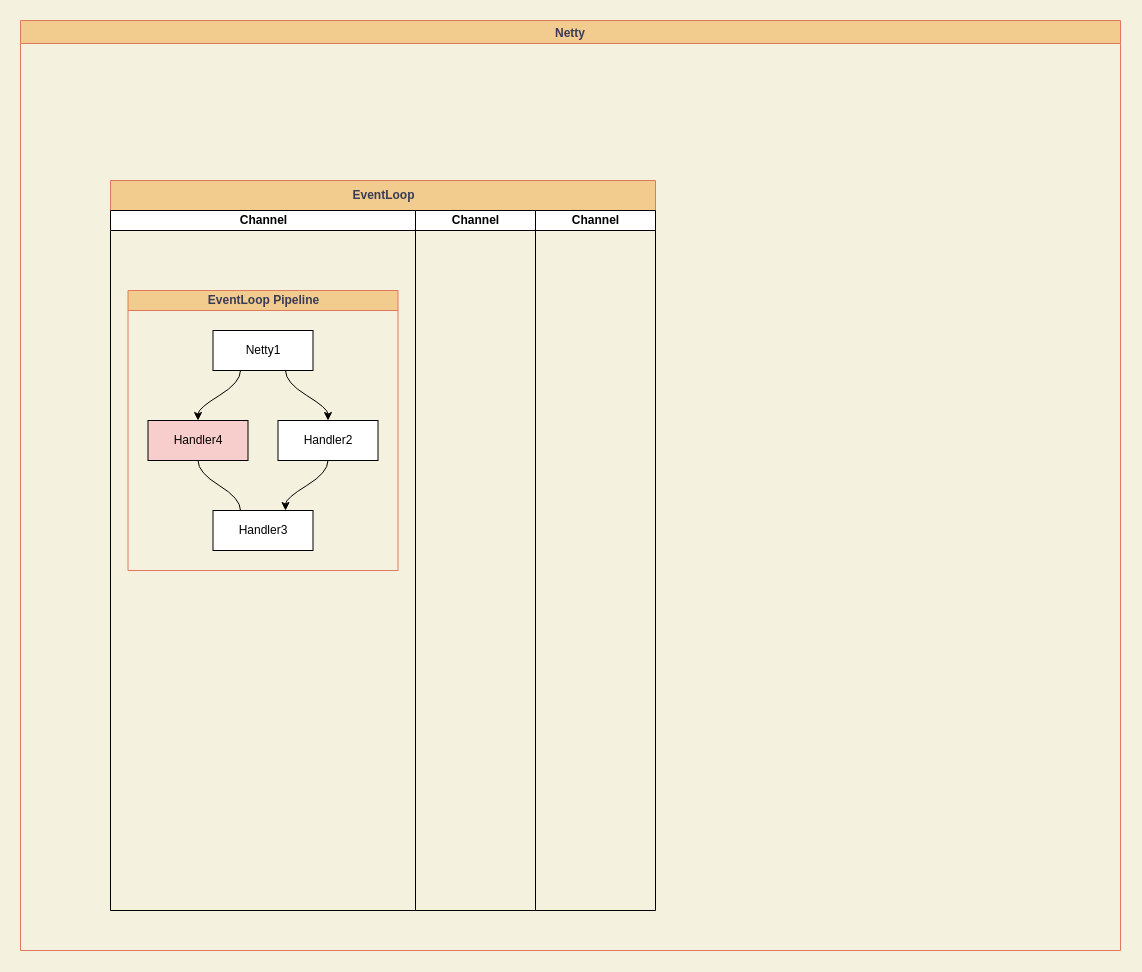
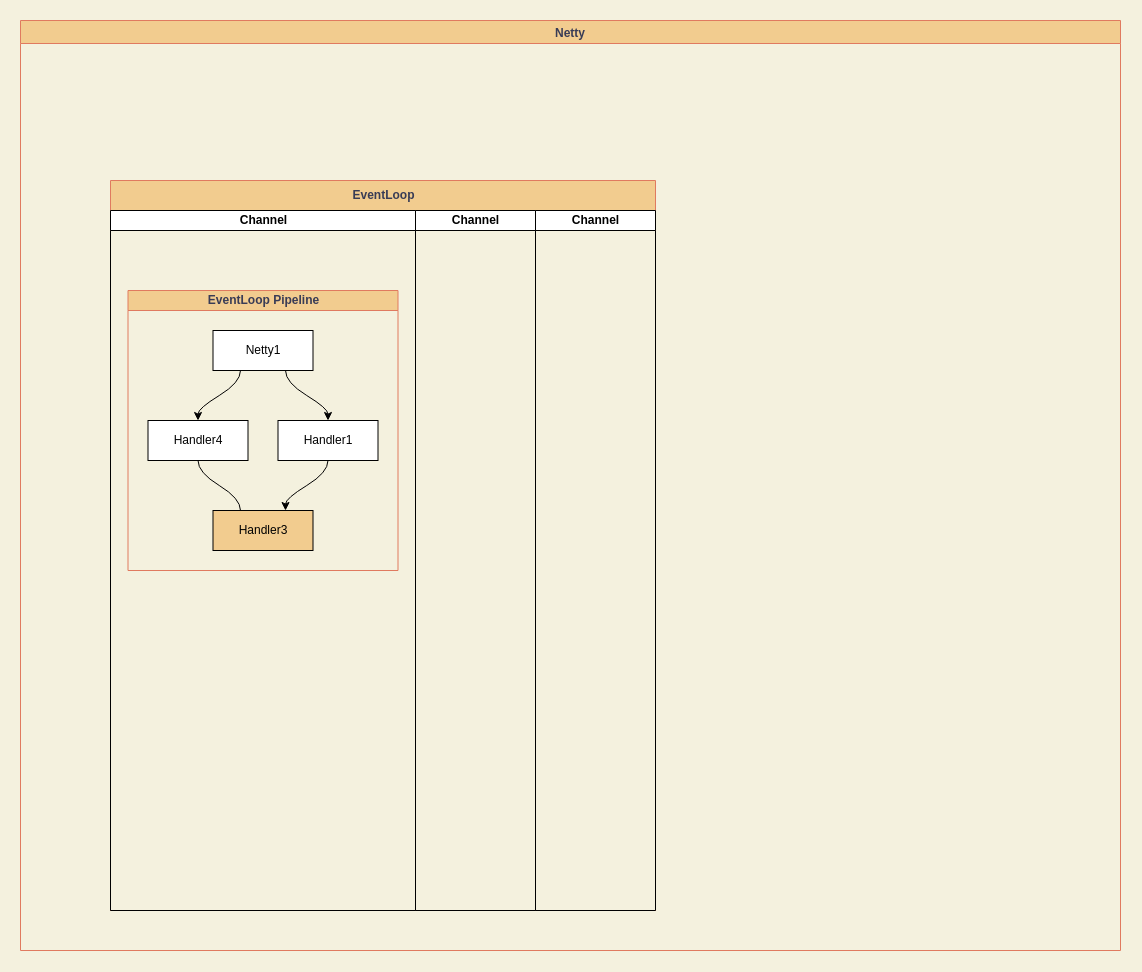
(198, 441) -> (198, 441)
(329, 441) -> (329, 441)
(263, 531) -> (263, 531)
